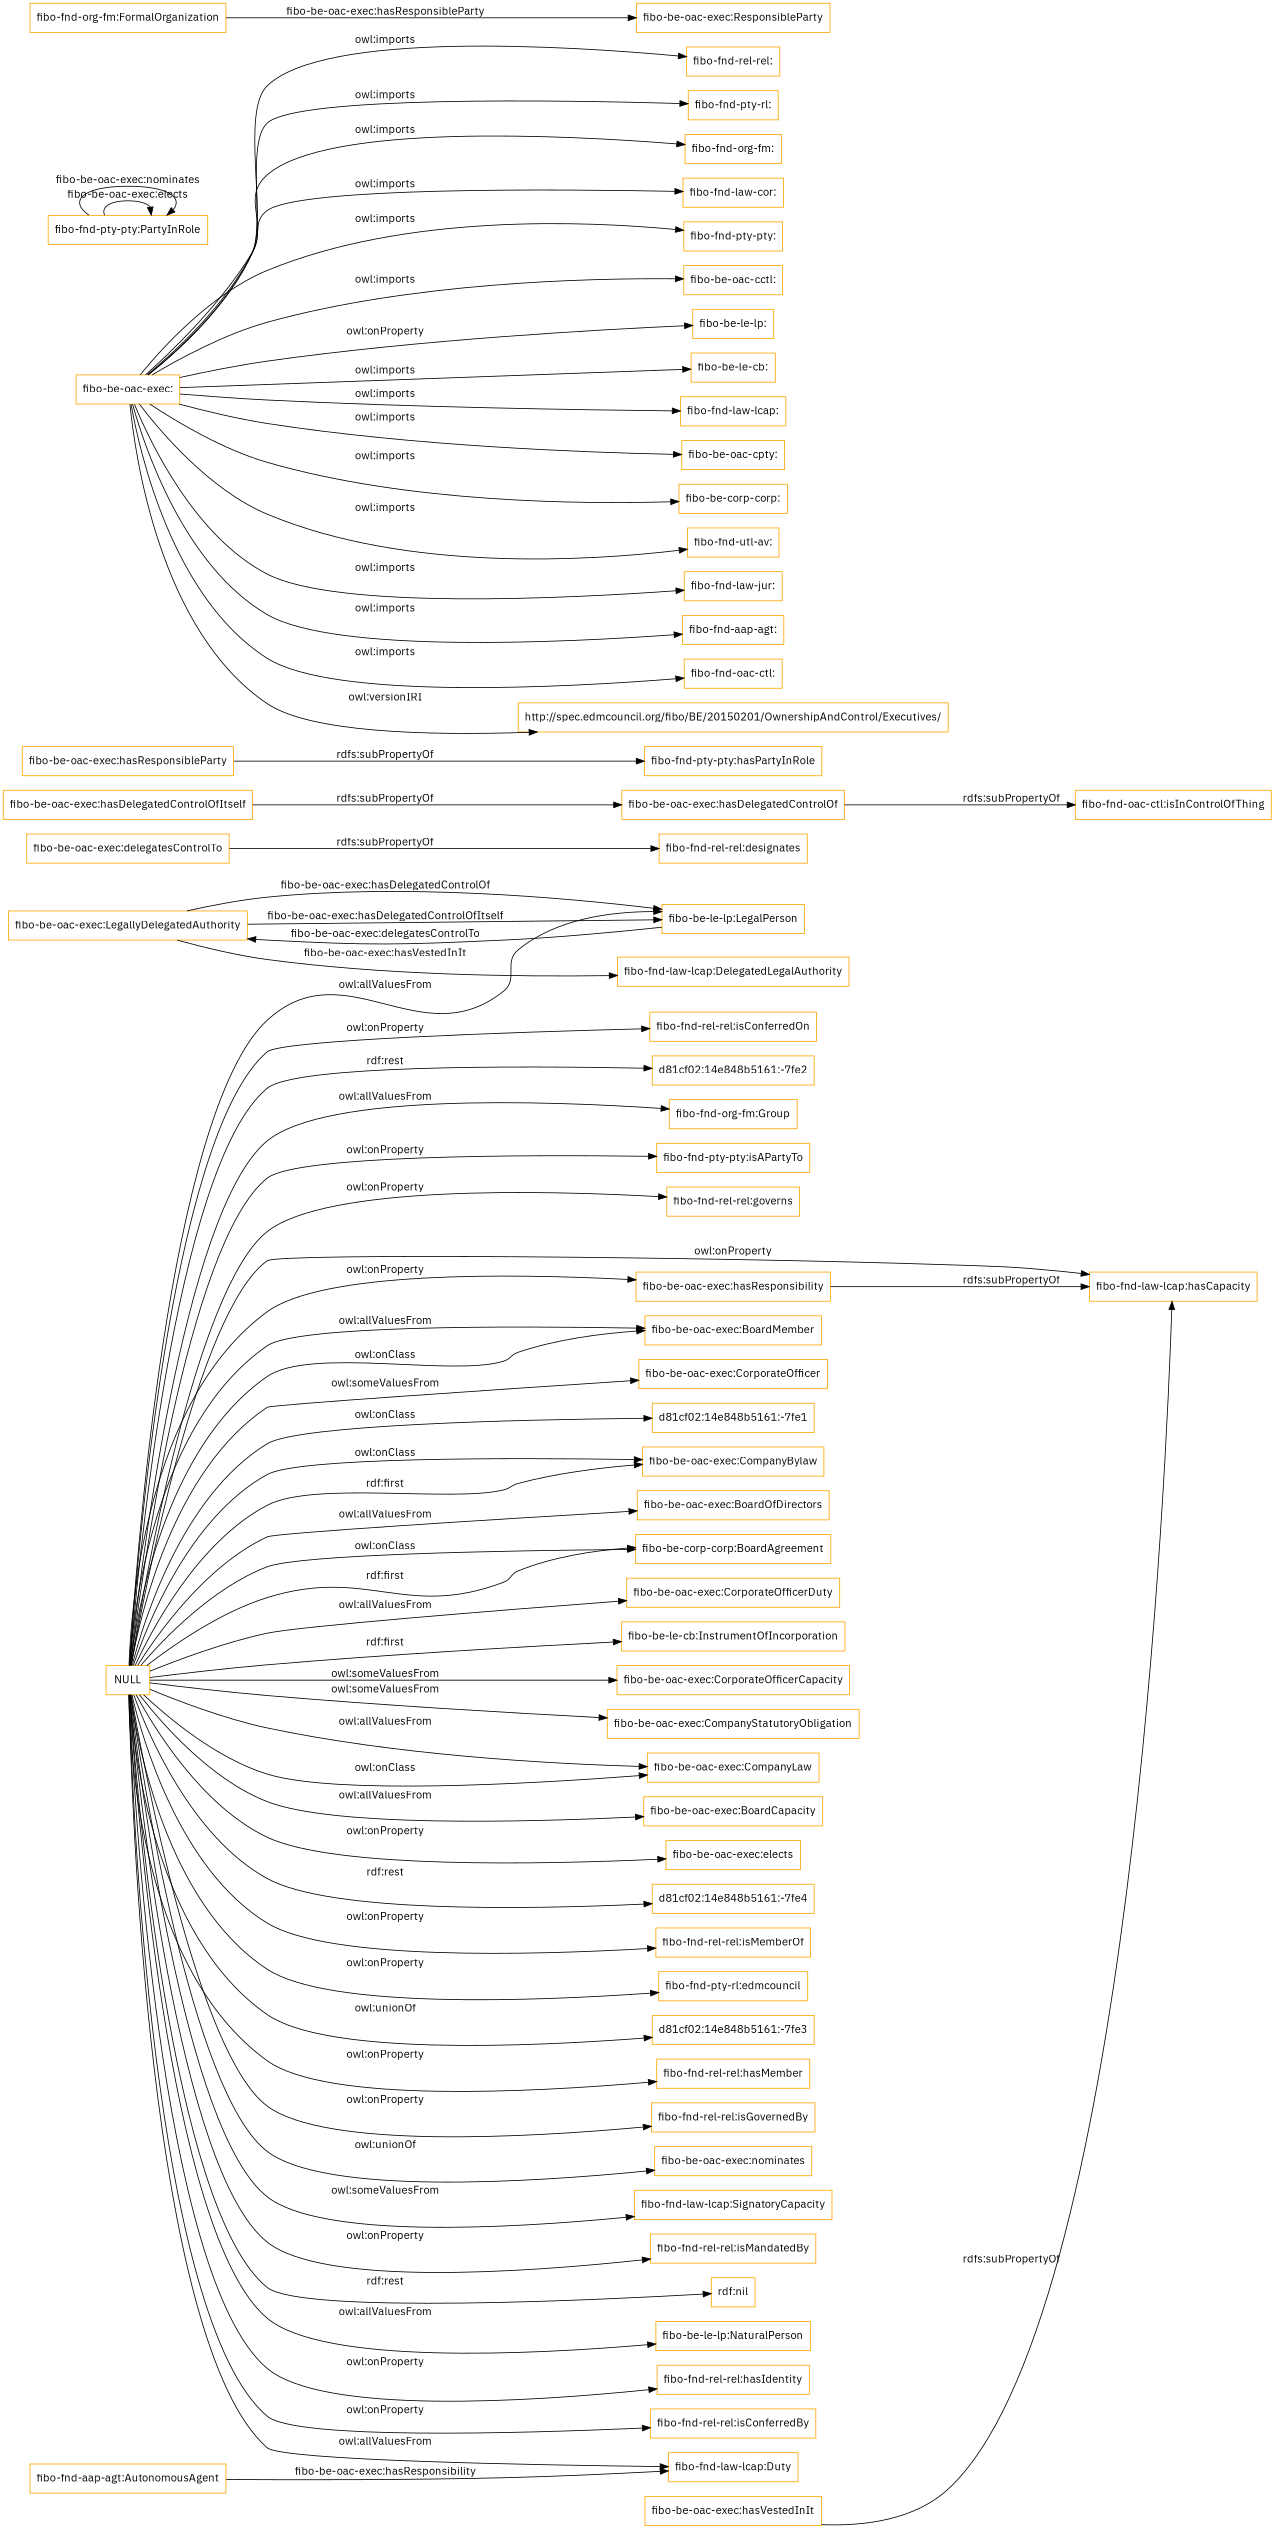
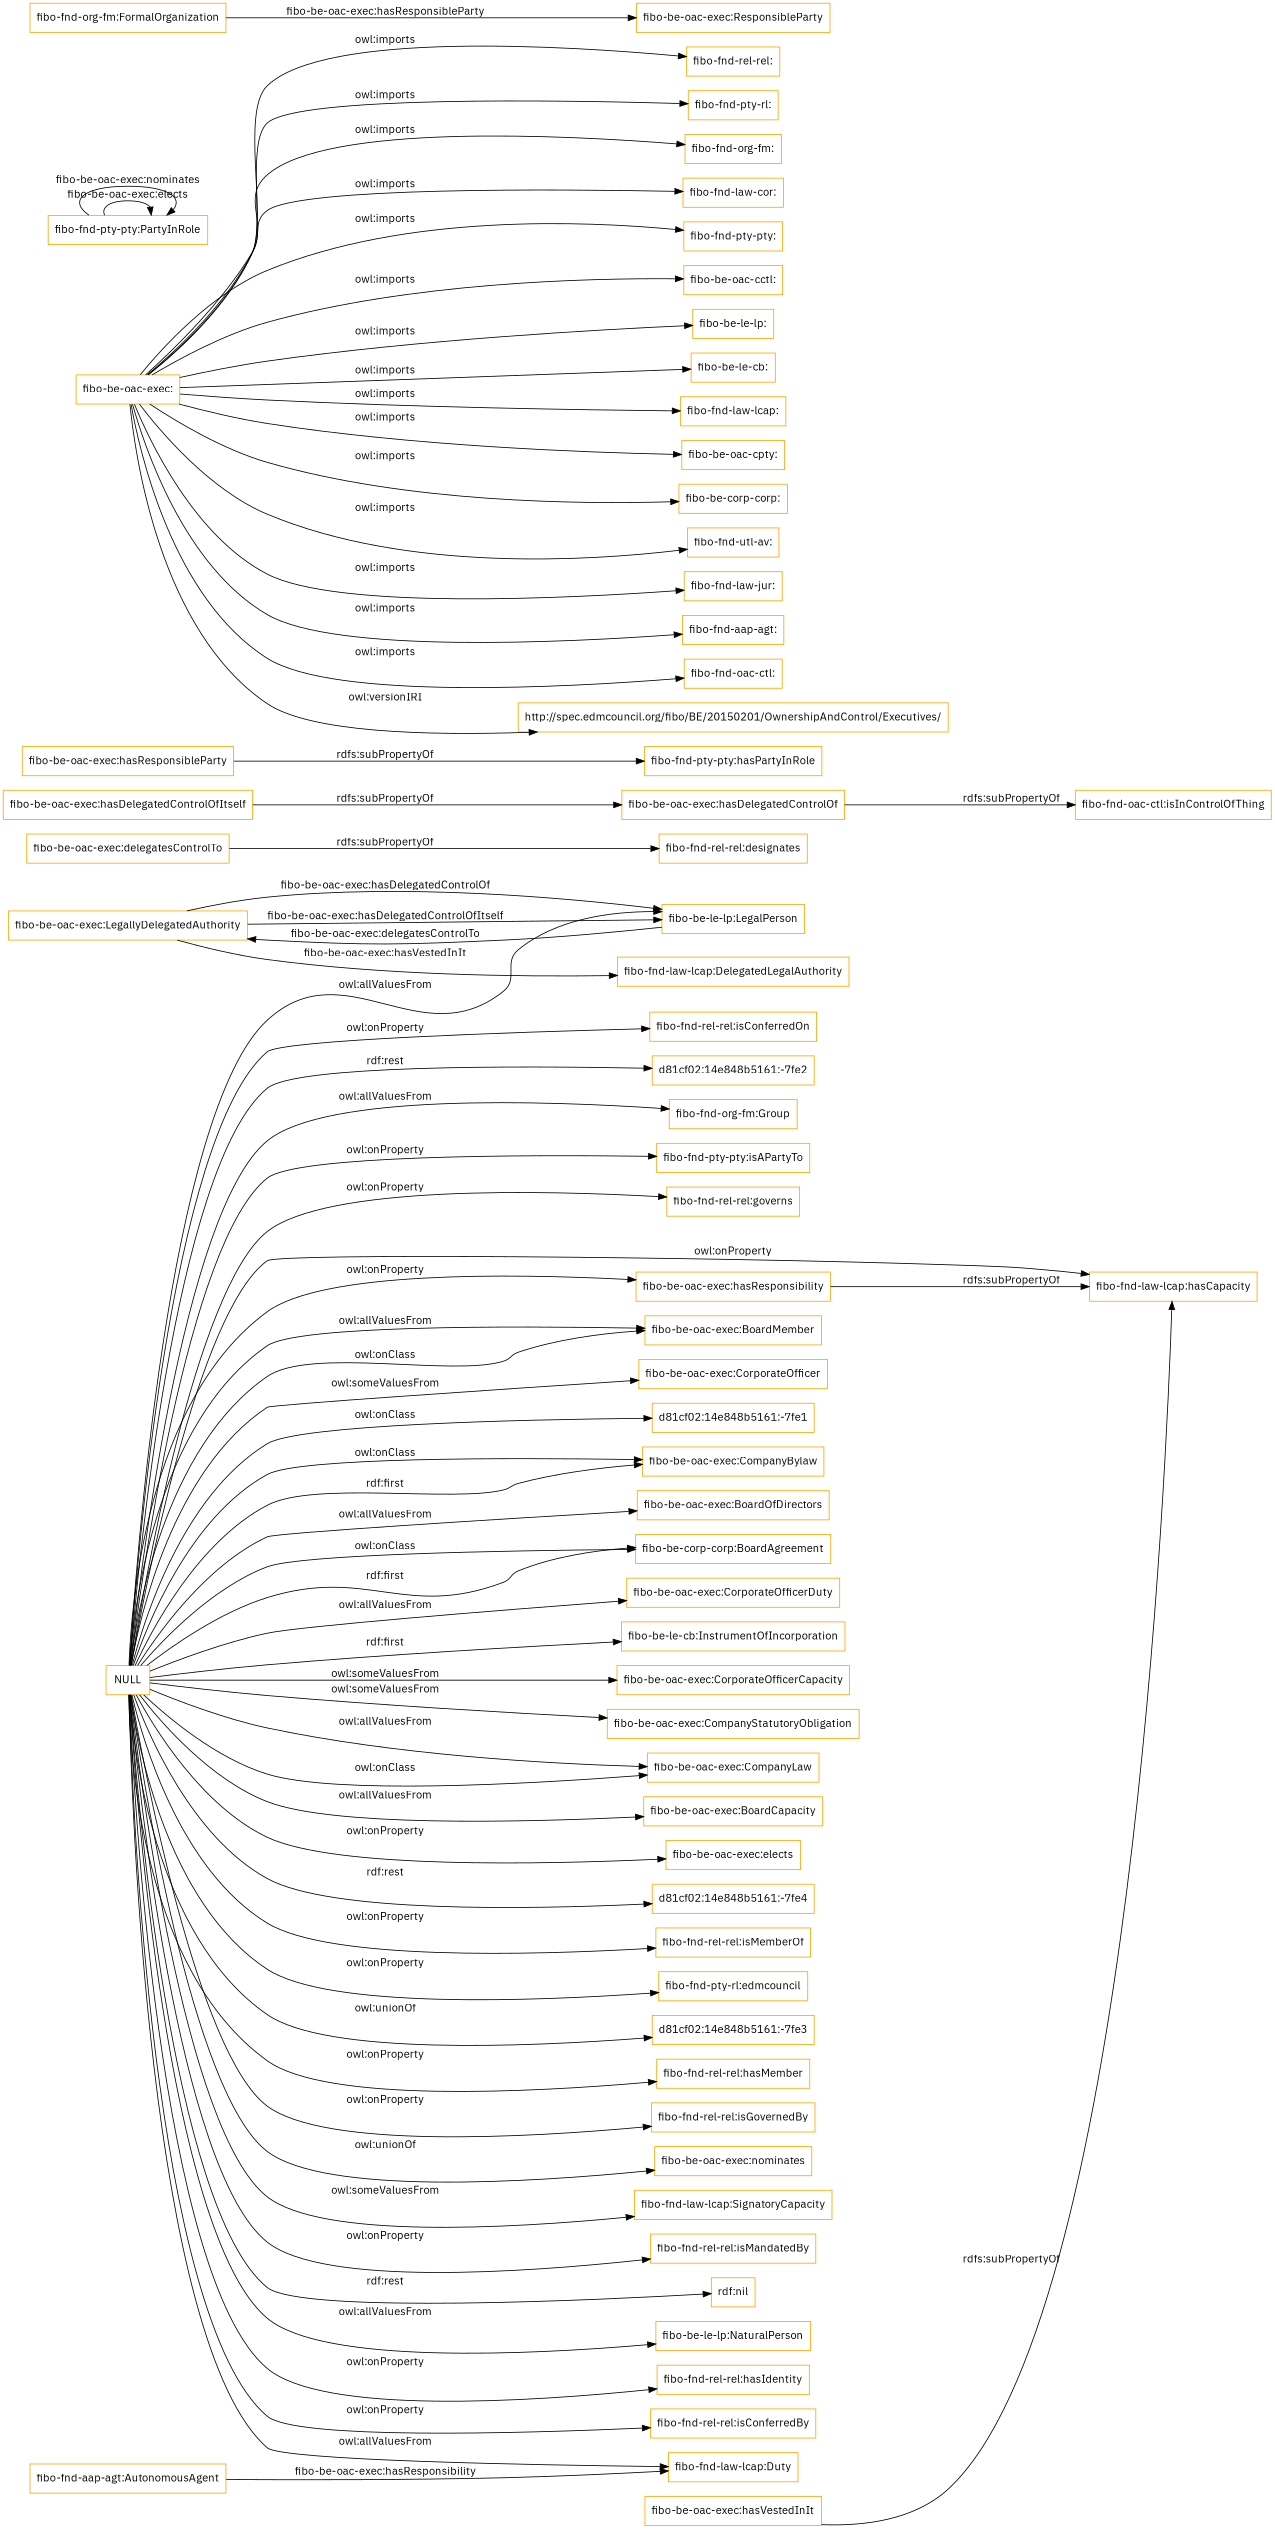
(385, 332) -> (385, 332)
